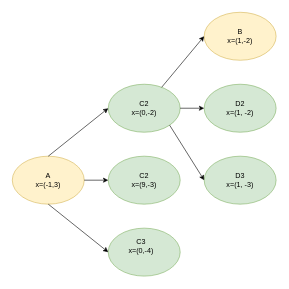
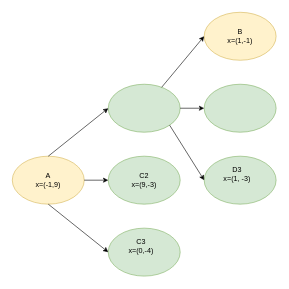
(240, 36) -> (240, 36)
(144, 108) -> none
(240, 108) -> none
(48, 180) -> (48, 180)
(240, 180) -> (237, 174)
